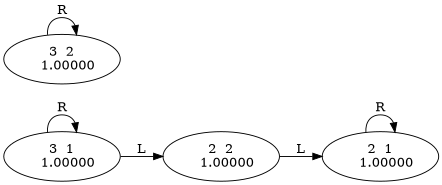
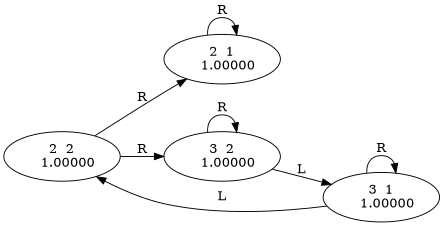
(301, 149) -> (142, 98)
none -> (137, 156)
none -> (297, 176)
